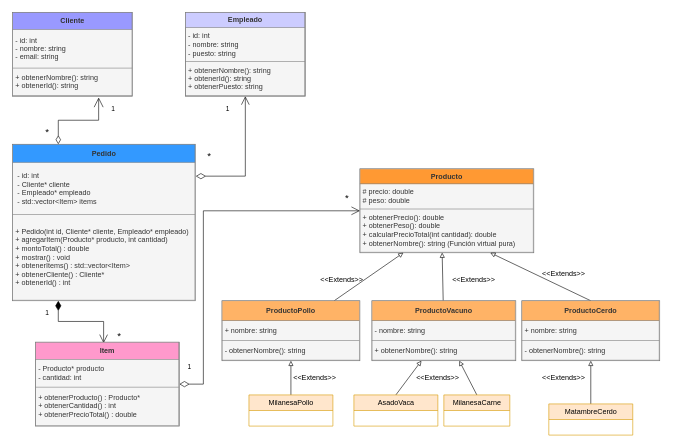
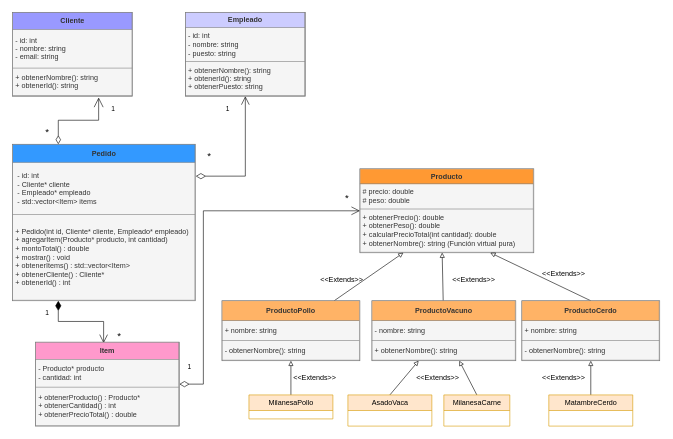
(291, 411) -> (291, 407)
(396, 411) -> (390, 411)
(591, 420) -> (591, 411)
